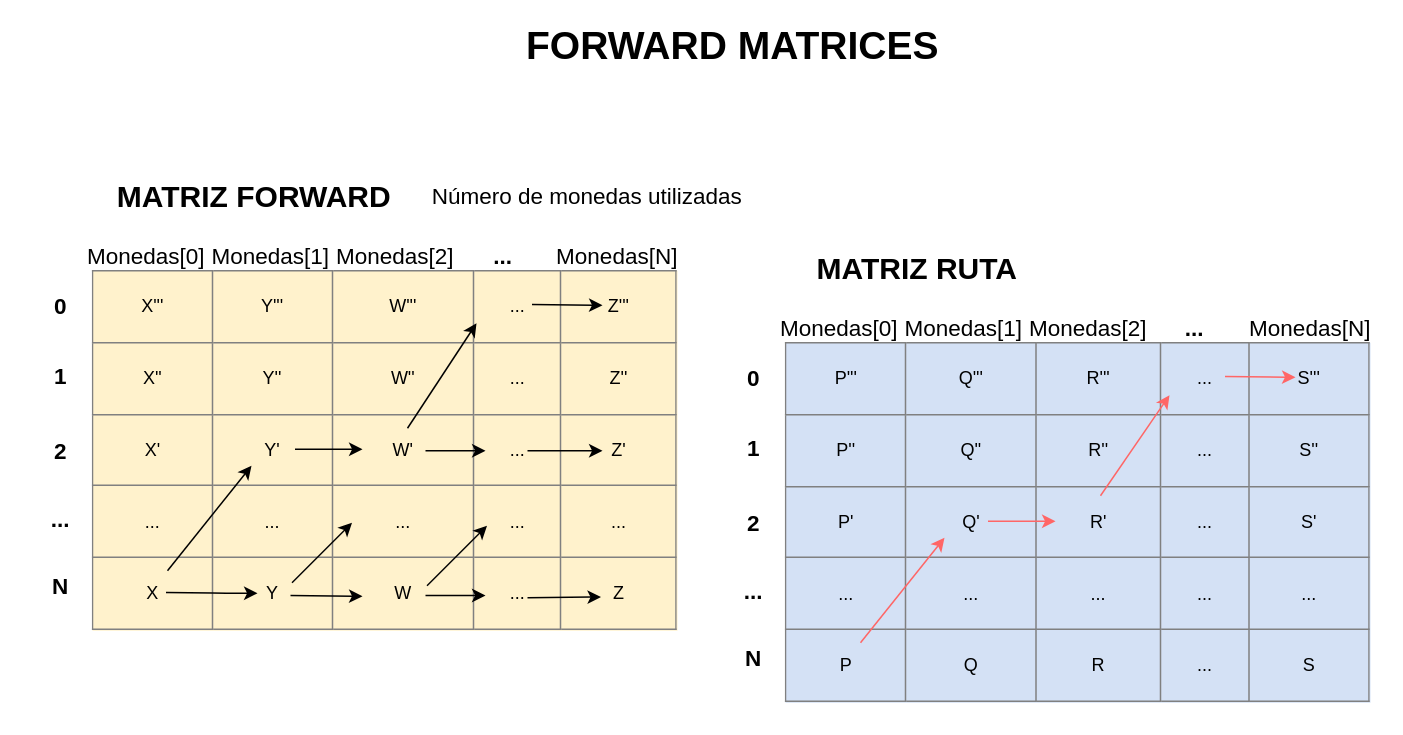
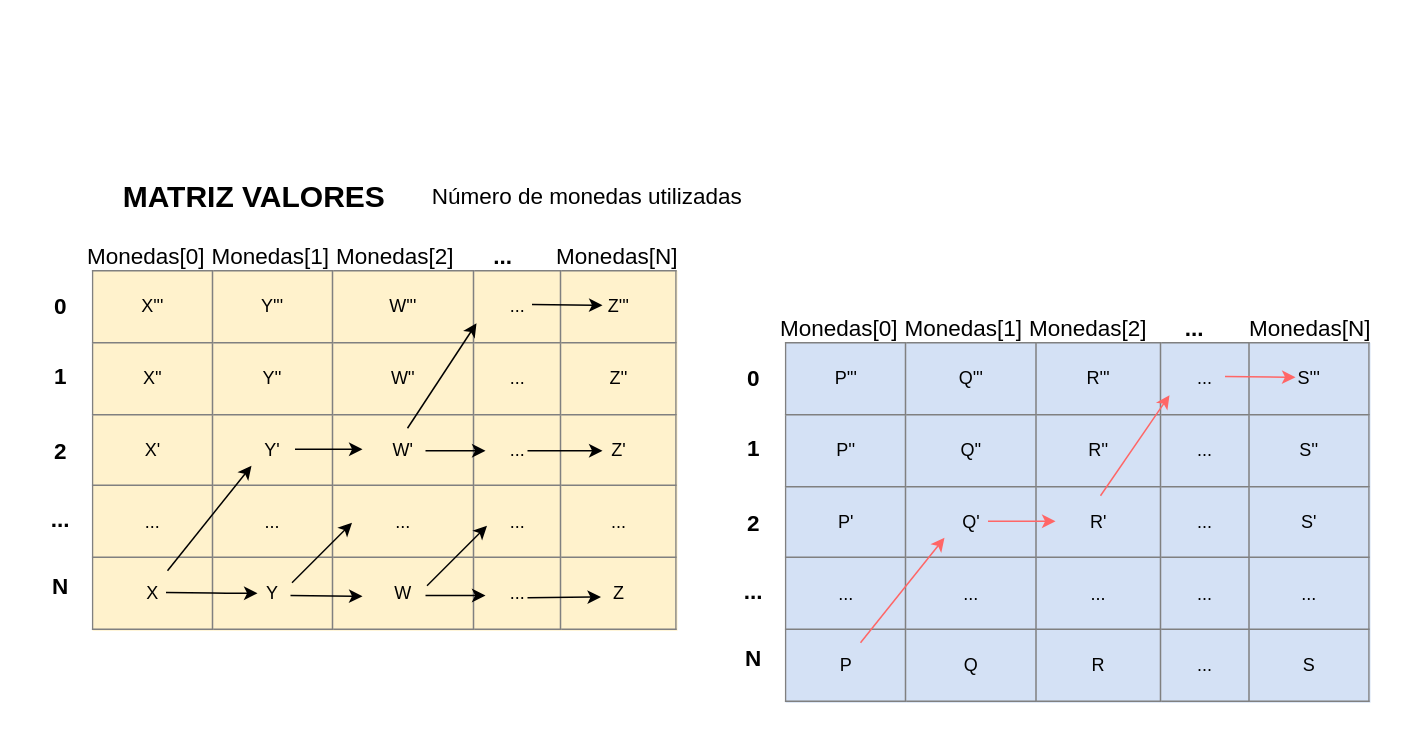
(733, 46) -> none
(254, 196) -> (254, 196)
(917, 268) -> none
